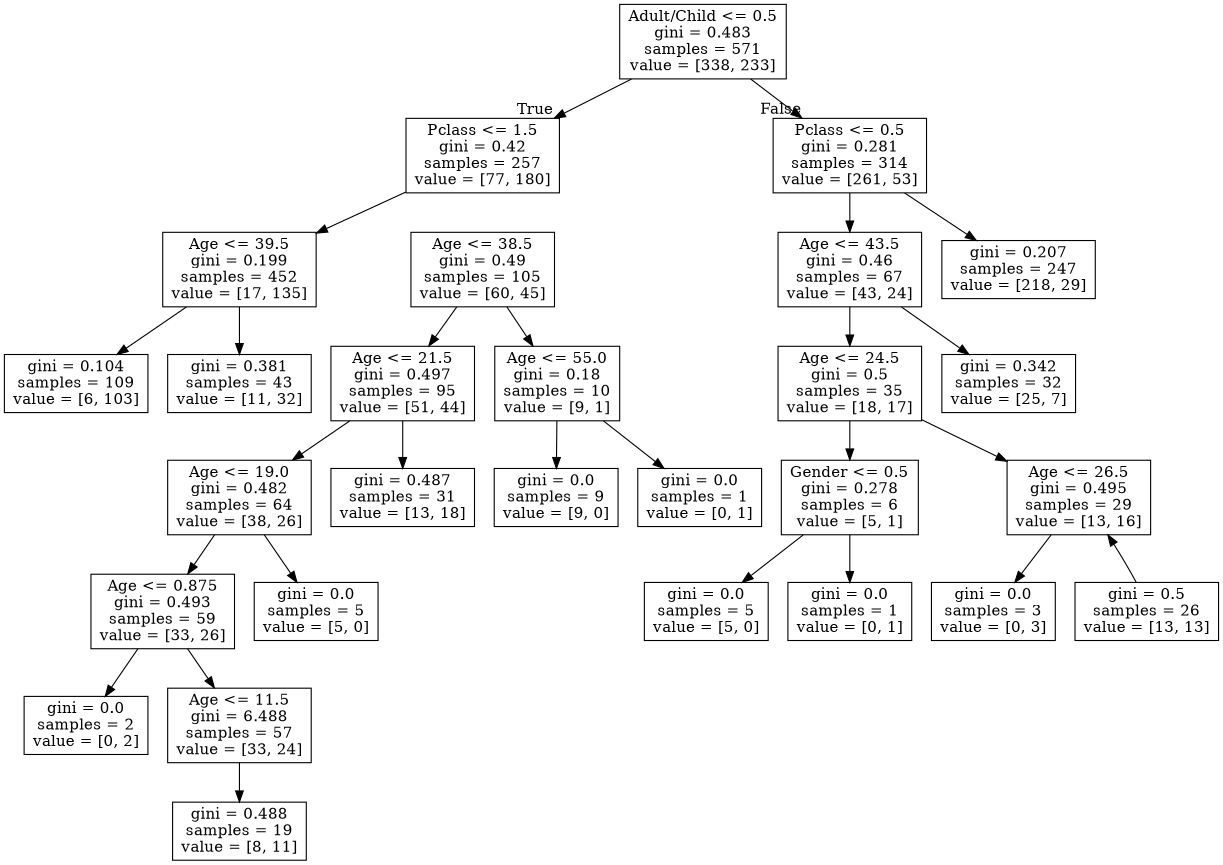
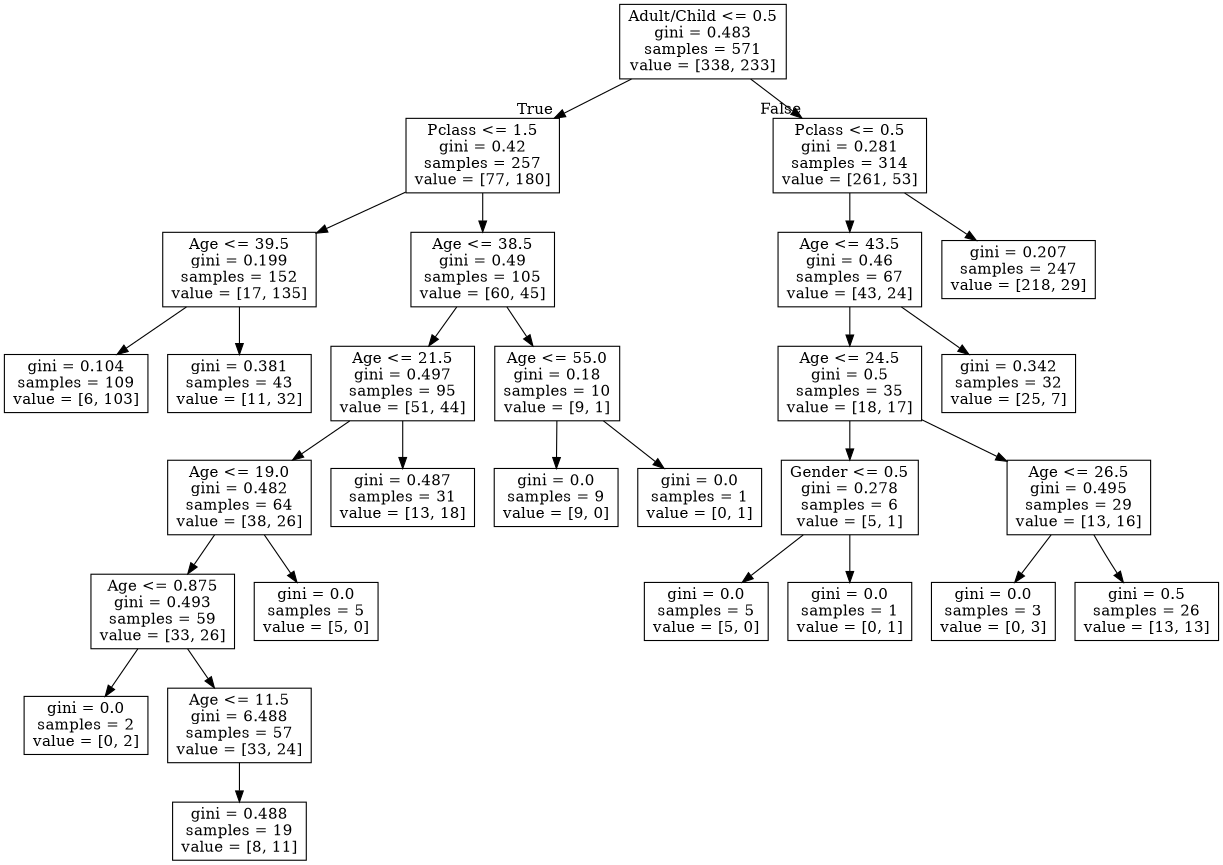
none -> (483, 207)
(239, 270) -> (239, 270)
(1125, 563) -> (1105, 554)
